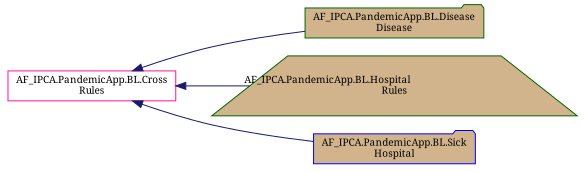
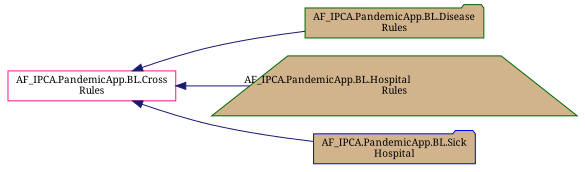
(394, 23) -> (394, 23)
